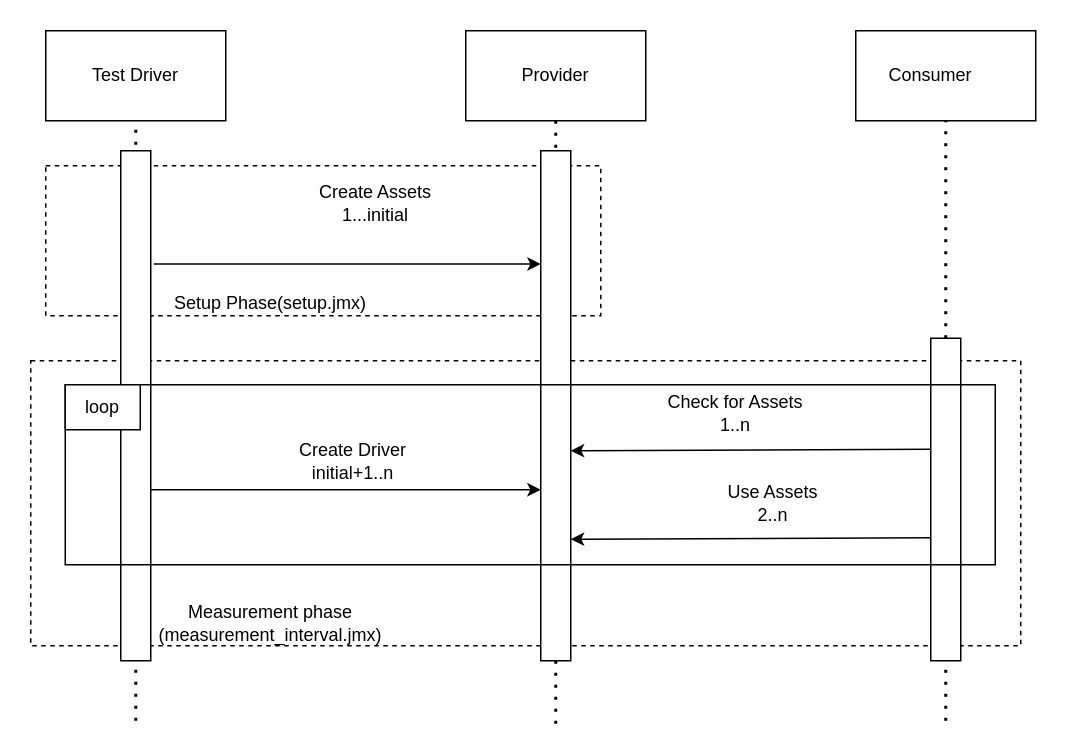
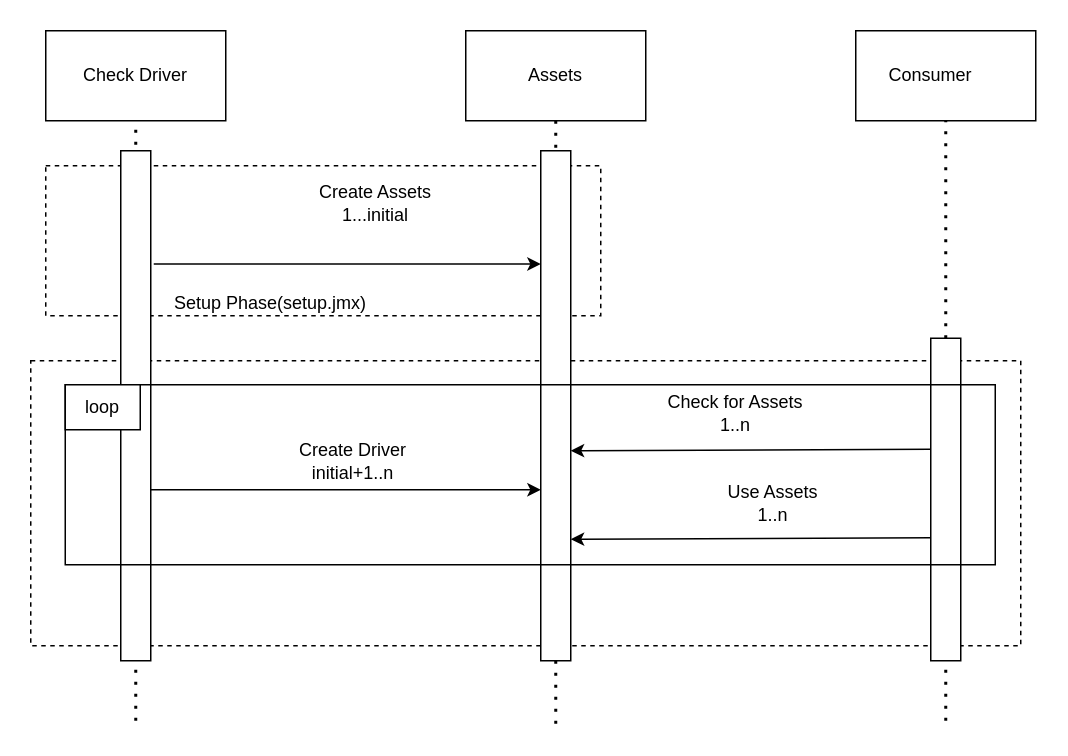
(136, 76) -> (136, 76)
(556, 76) -> (556, 76)
(773, 503) -> (773, 503)
(271, 623) -> none
